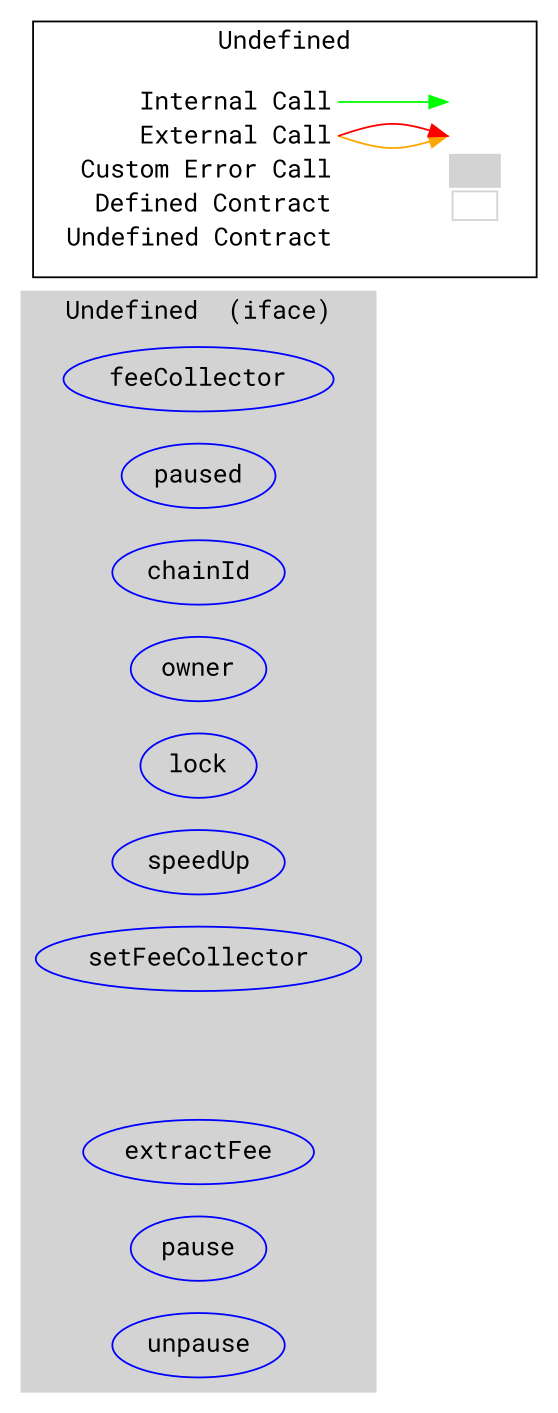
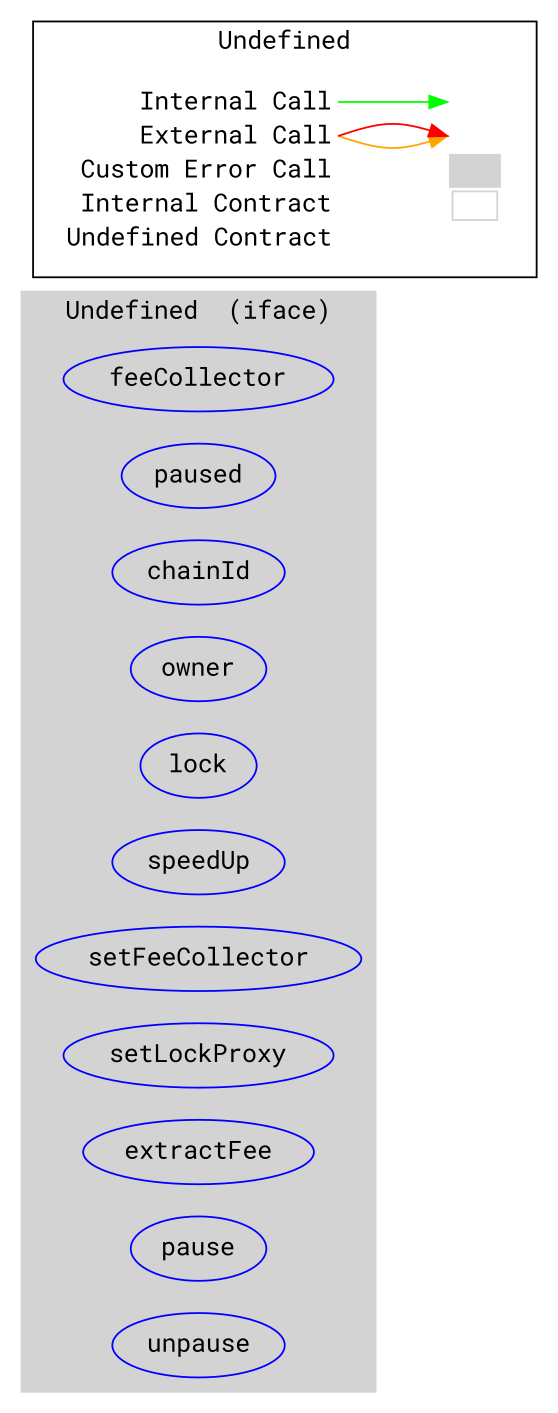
(214, 204) -> (207, 204)
none -> (199, 1055)
